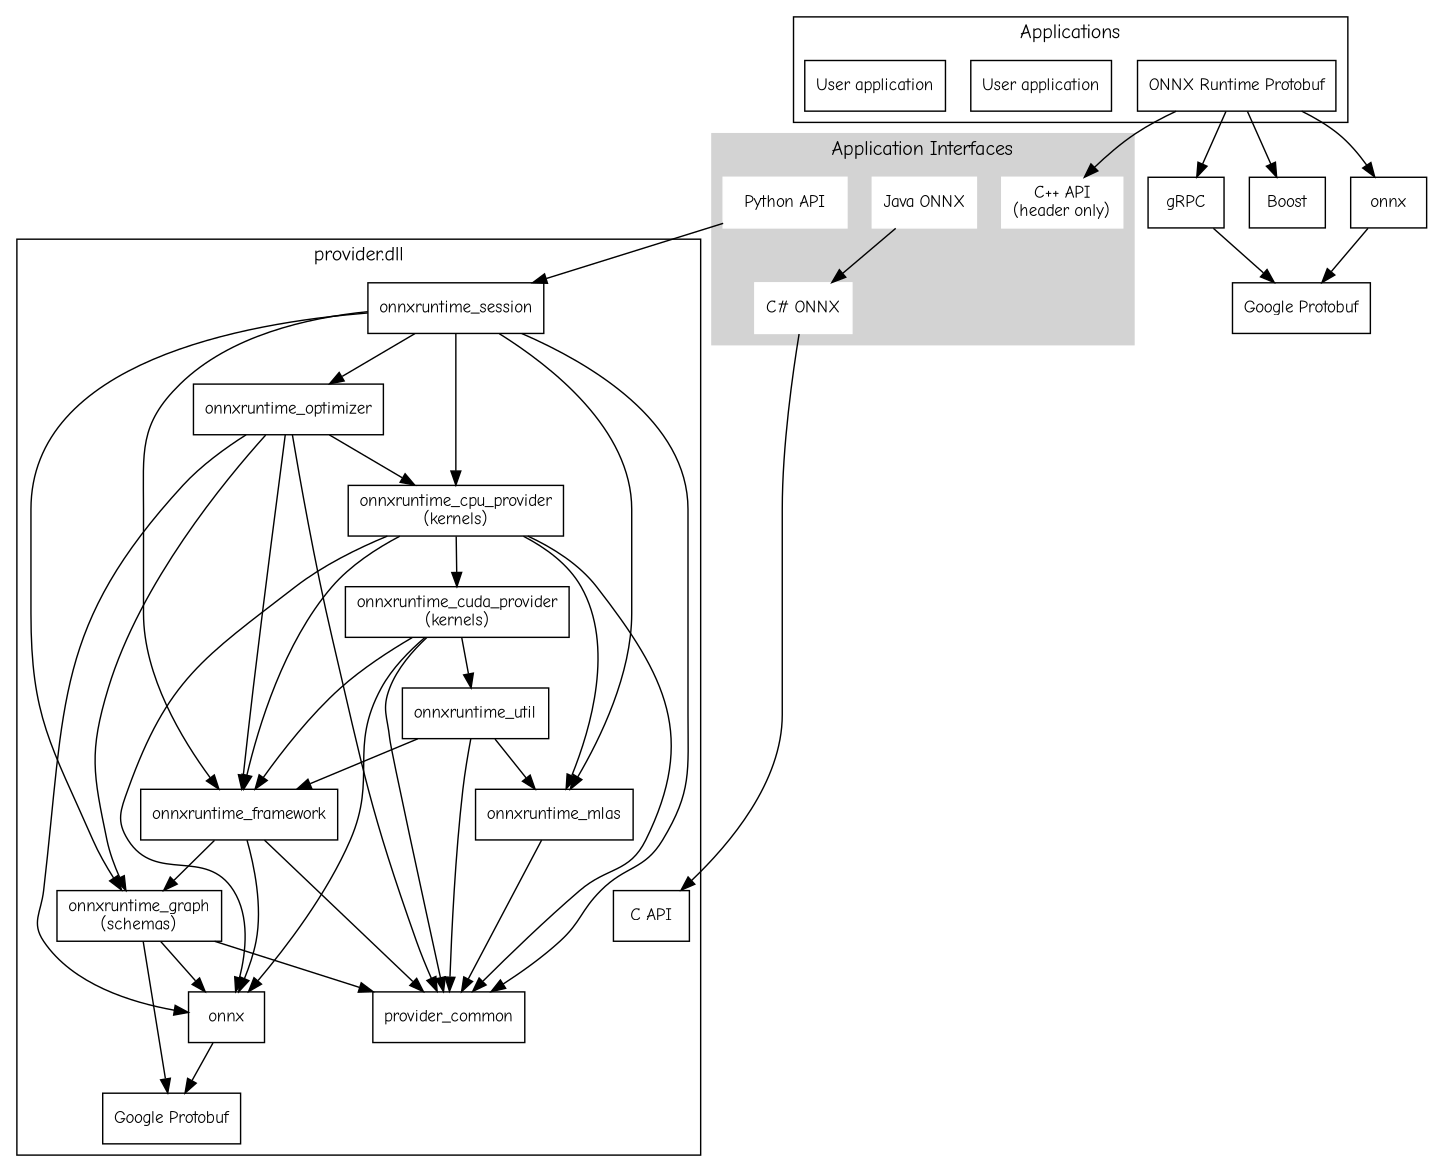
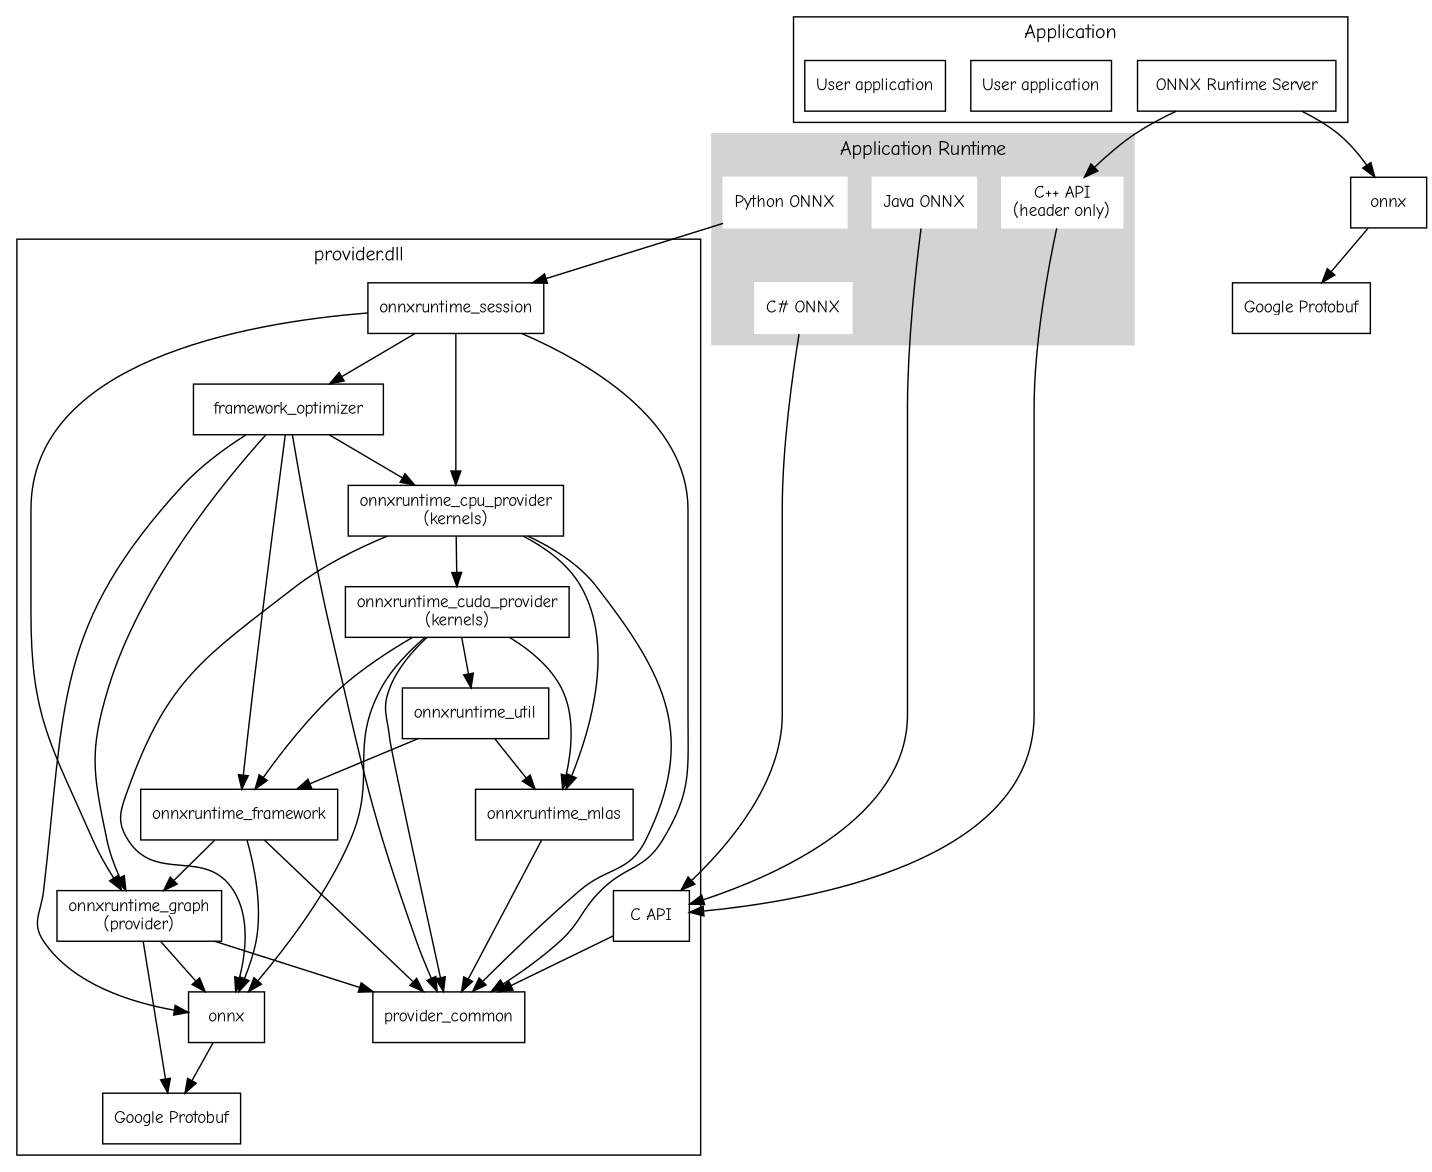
(1071, 33) -> (1071, 33)
(1237, 86) -> (1237, 86)
(923, 150) -> (923, 150)
(785, 203) -> (785, 203)
(1186, 203) -> none
(1287, 203) -> none
(869, 251) -> (907, 618)
(288, 409) -> (288, 409)
(143, 481) -> none
(632, 534) -> (565, 695)
(297, 638) -> none
none -> (1034, 679)
(457, 857) -> (562, 961)
(139, 916) -> (139, 916)
